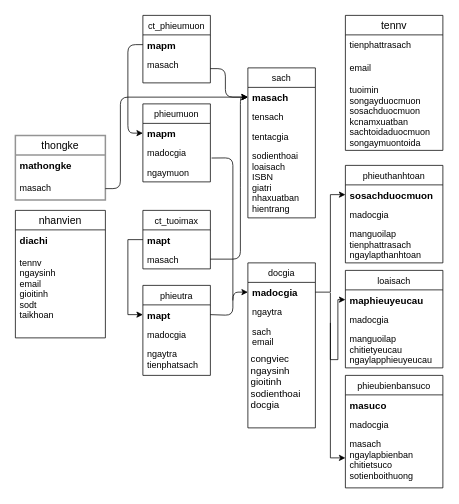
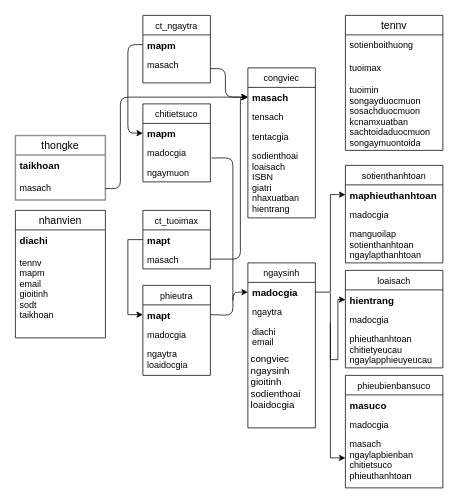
(176, 26) -> (176, 26)
(386, 45) -> (385, 45)
(360, 68) -> (366, 68)
(281, 78) -> (281, 78)
(176, 114) -> (176, 114)
(44, 166) -> (40, 166)
(394, 176) -> (394, 176)
(388, 196) -> (392, 196)
(372, 234) -> (372, 234)
(32, 263) -> (32, 263)
(281, 273) -> (281, 273)
(384, 301) -> (373, 301)
(262, 332) -> (265, 332)
(372, 339) -> (384, 339)
(165, 354) -> (165, 354)
(278, 382) -> (278, 382)
(365, 444) -> (365, 444)
